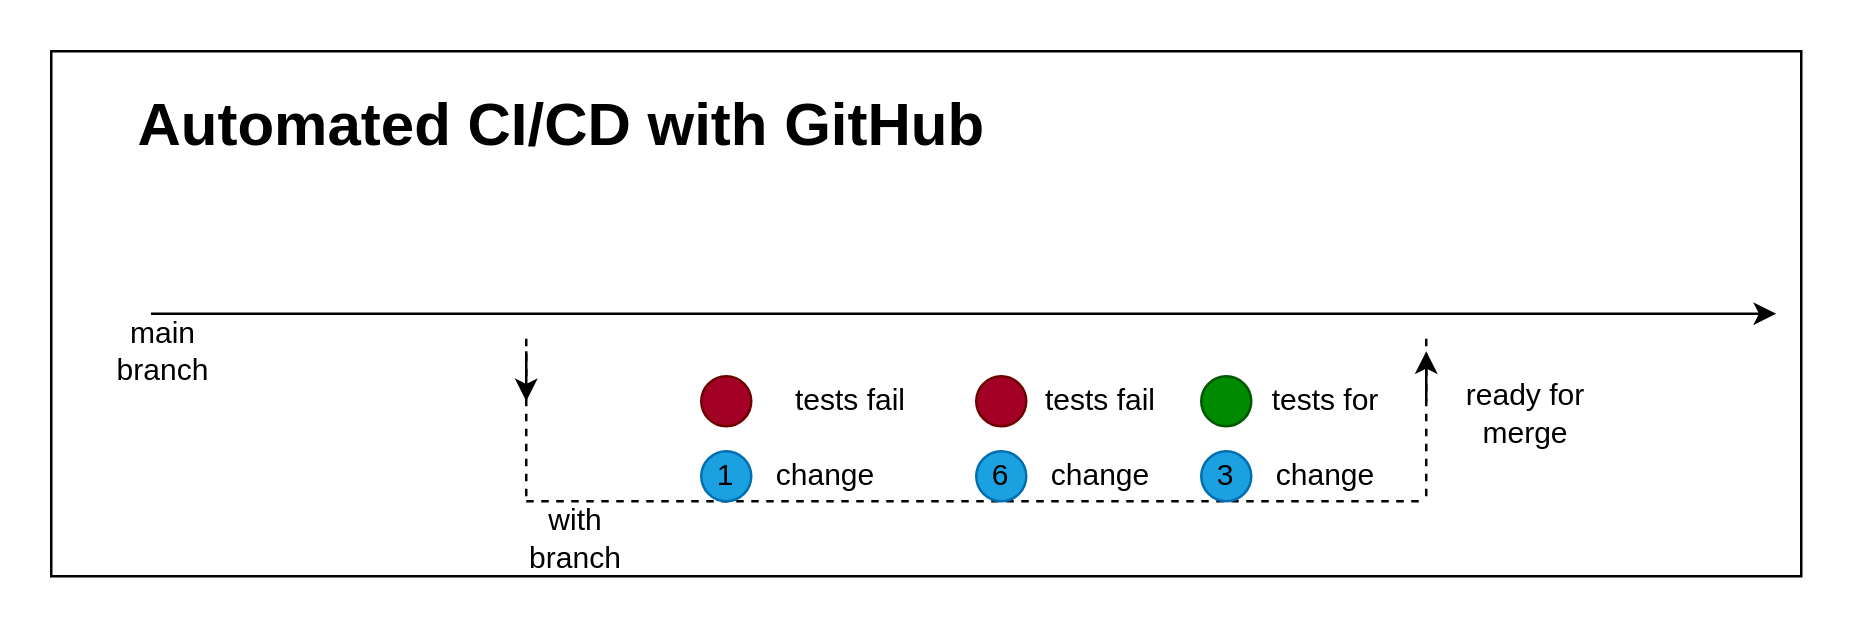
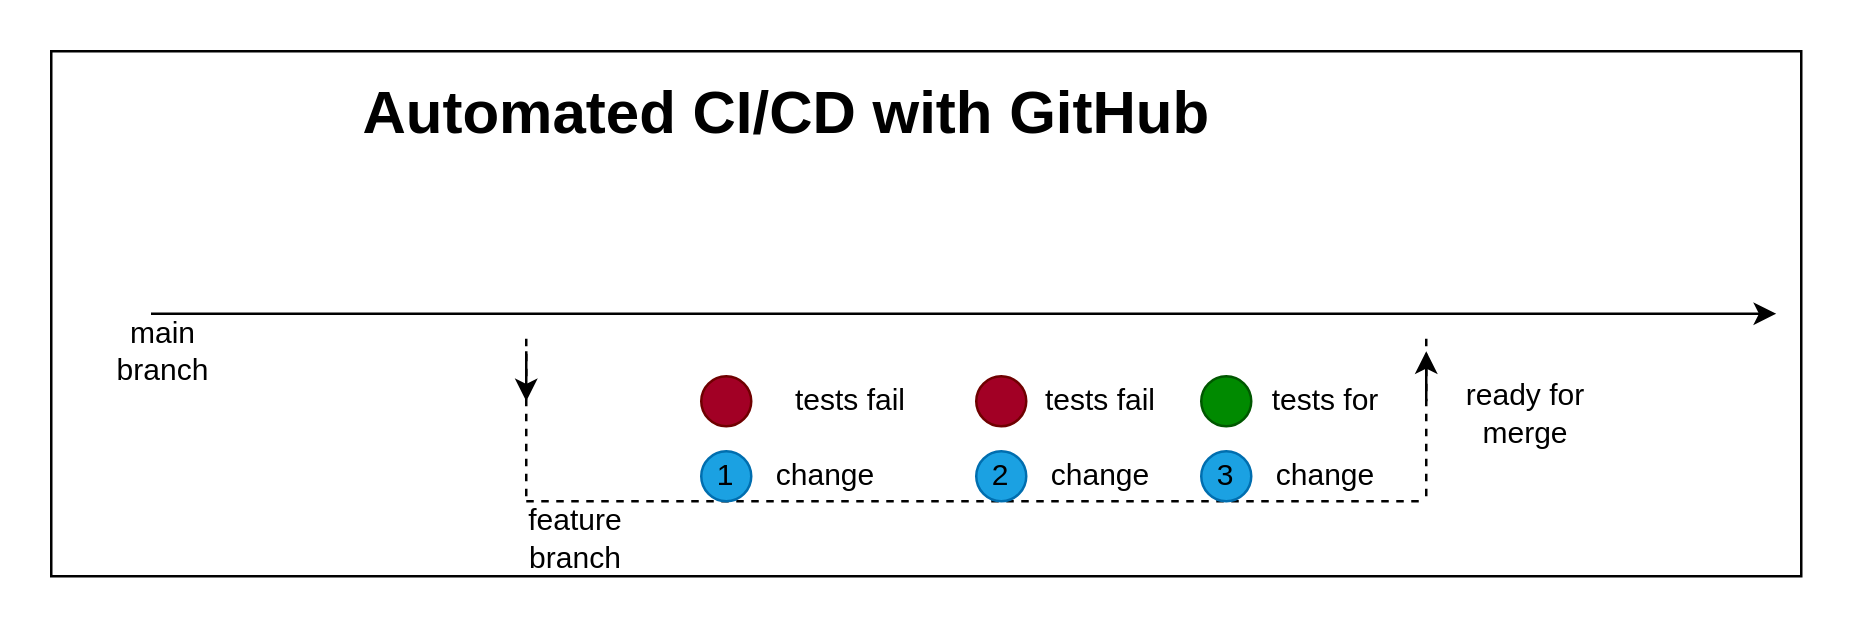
(626, 126) -> (851, 114)
(1001, 476) -> (1001, 476)
(576, 539) -> (576, 539)
